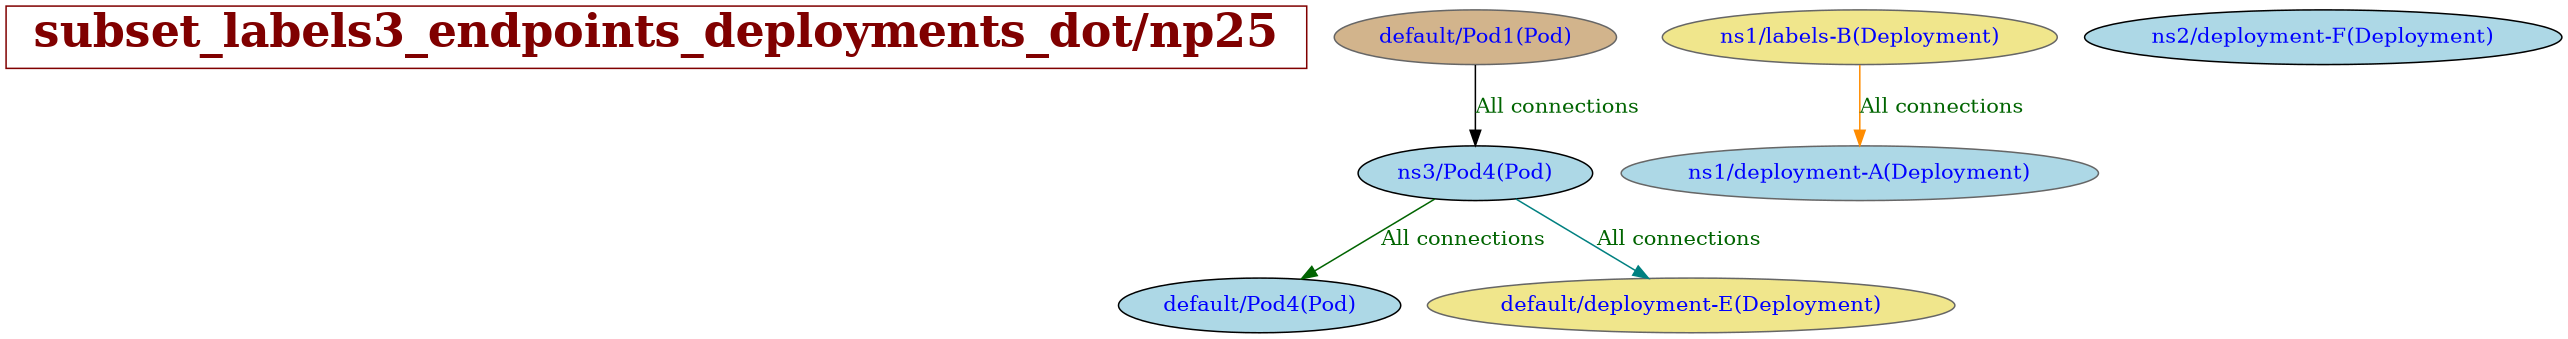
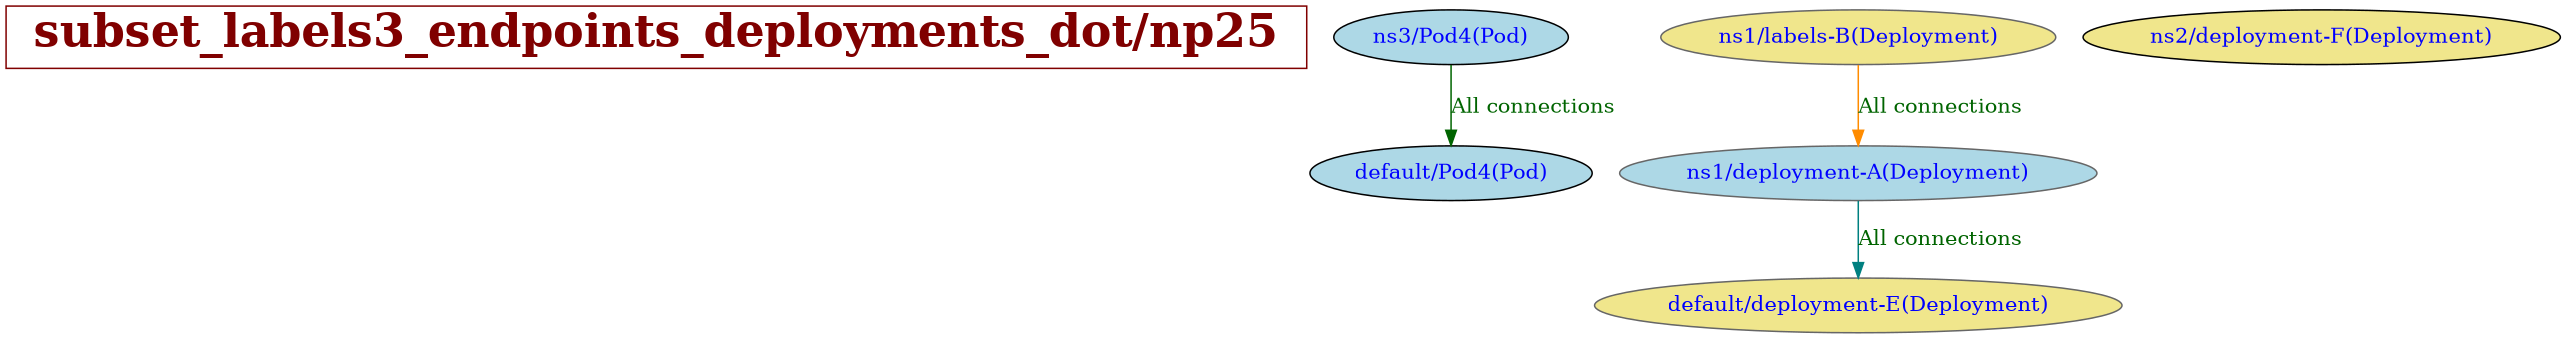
(1475, 37) -> none
(2323, 37) -> (2322, 37)
(1576, 235) -> (1858, 232)
